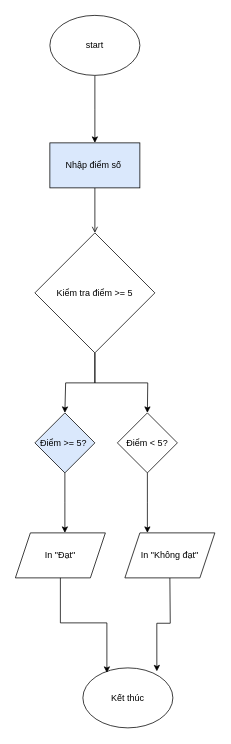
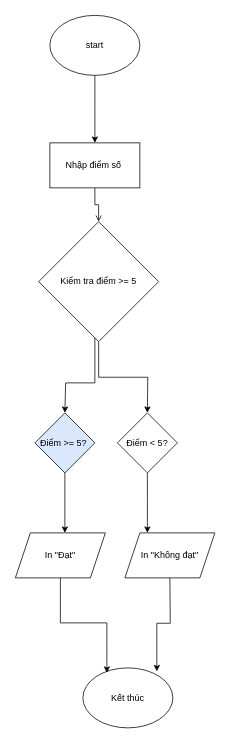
(95, 165) -> (95, 165)
(95, 293) -> (99, 282)
